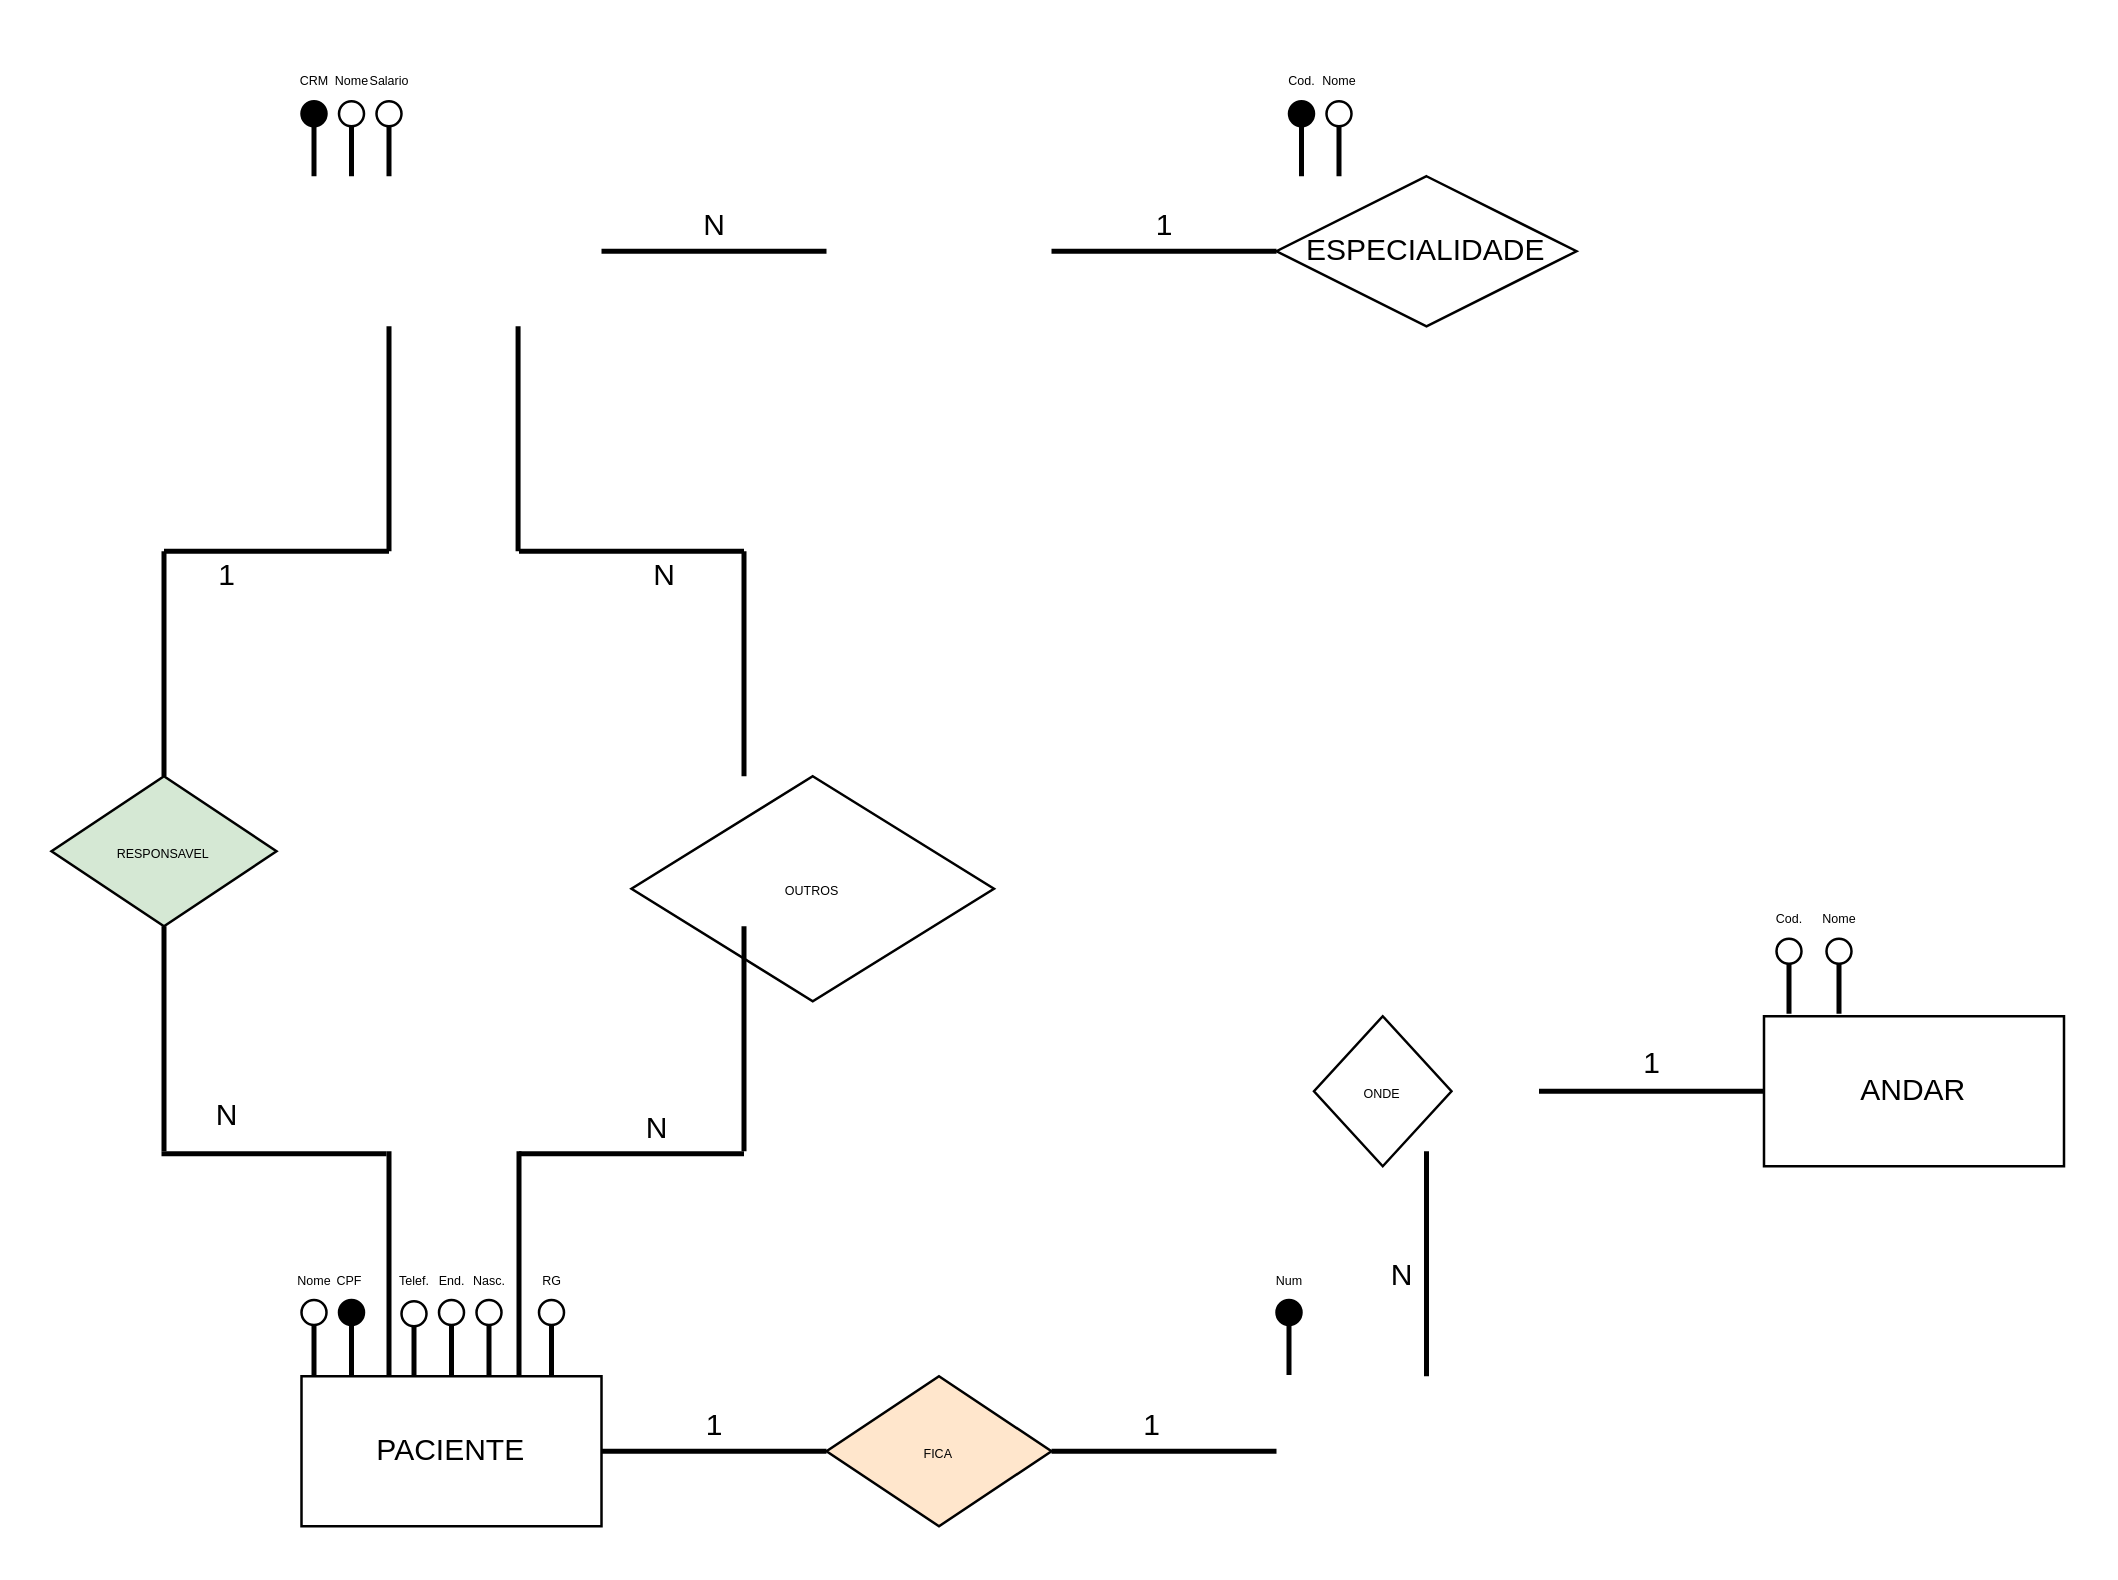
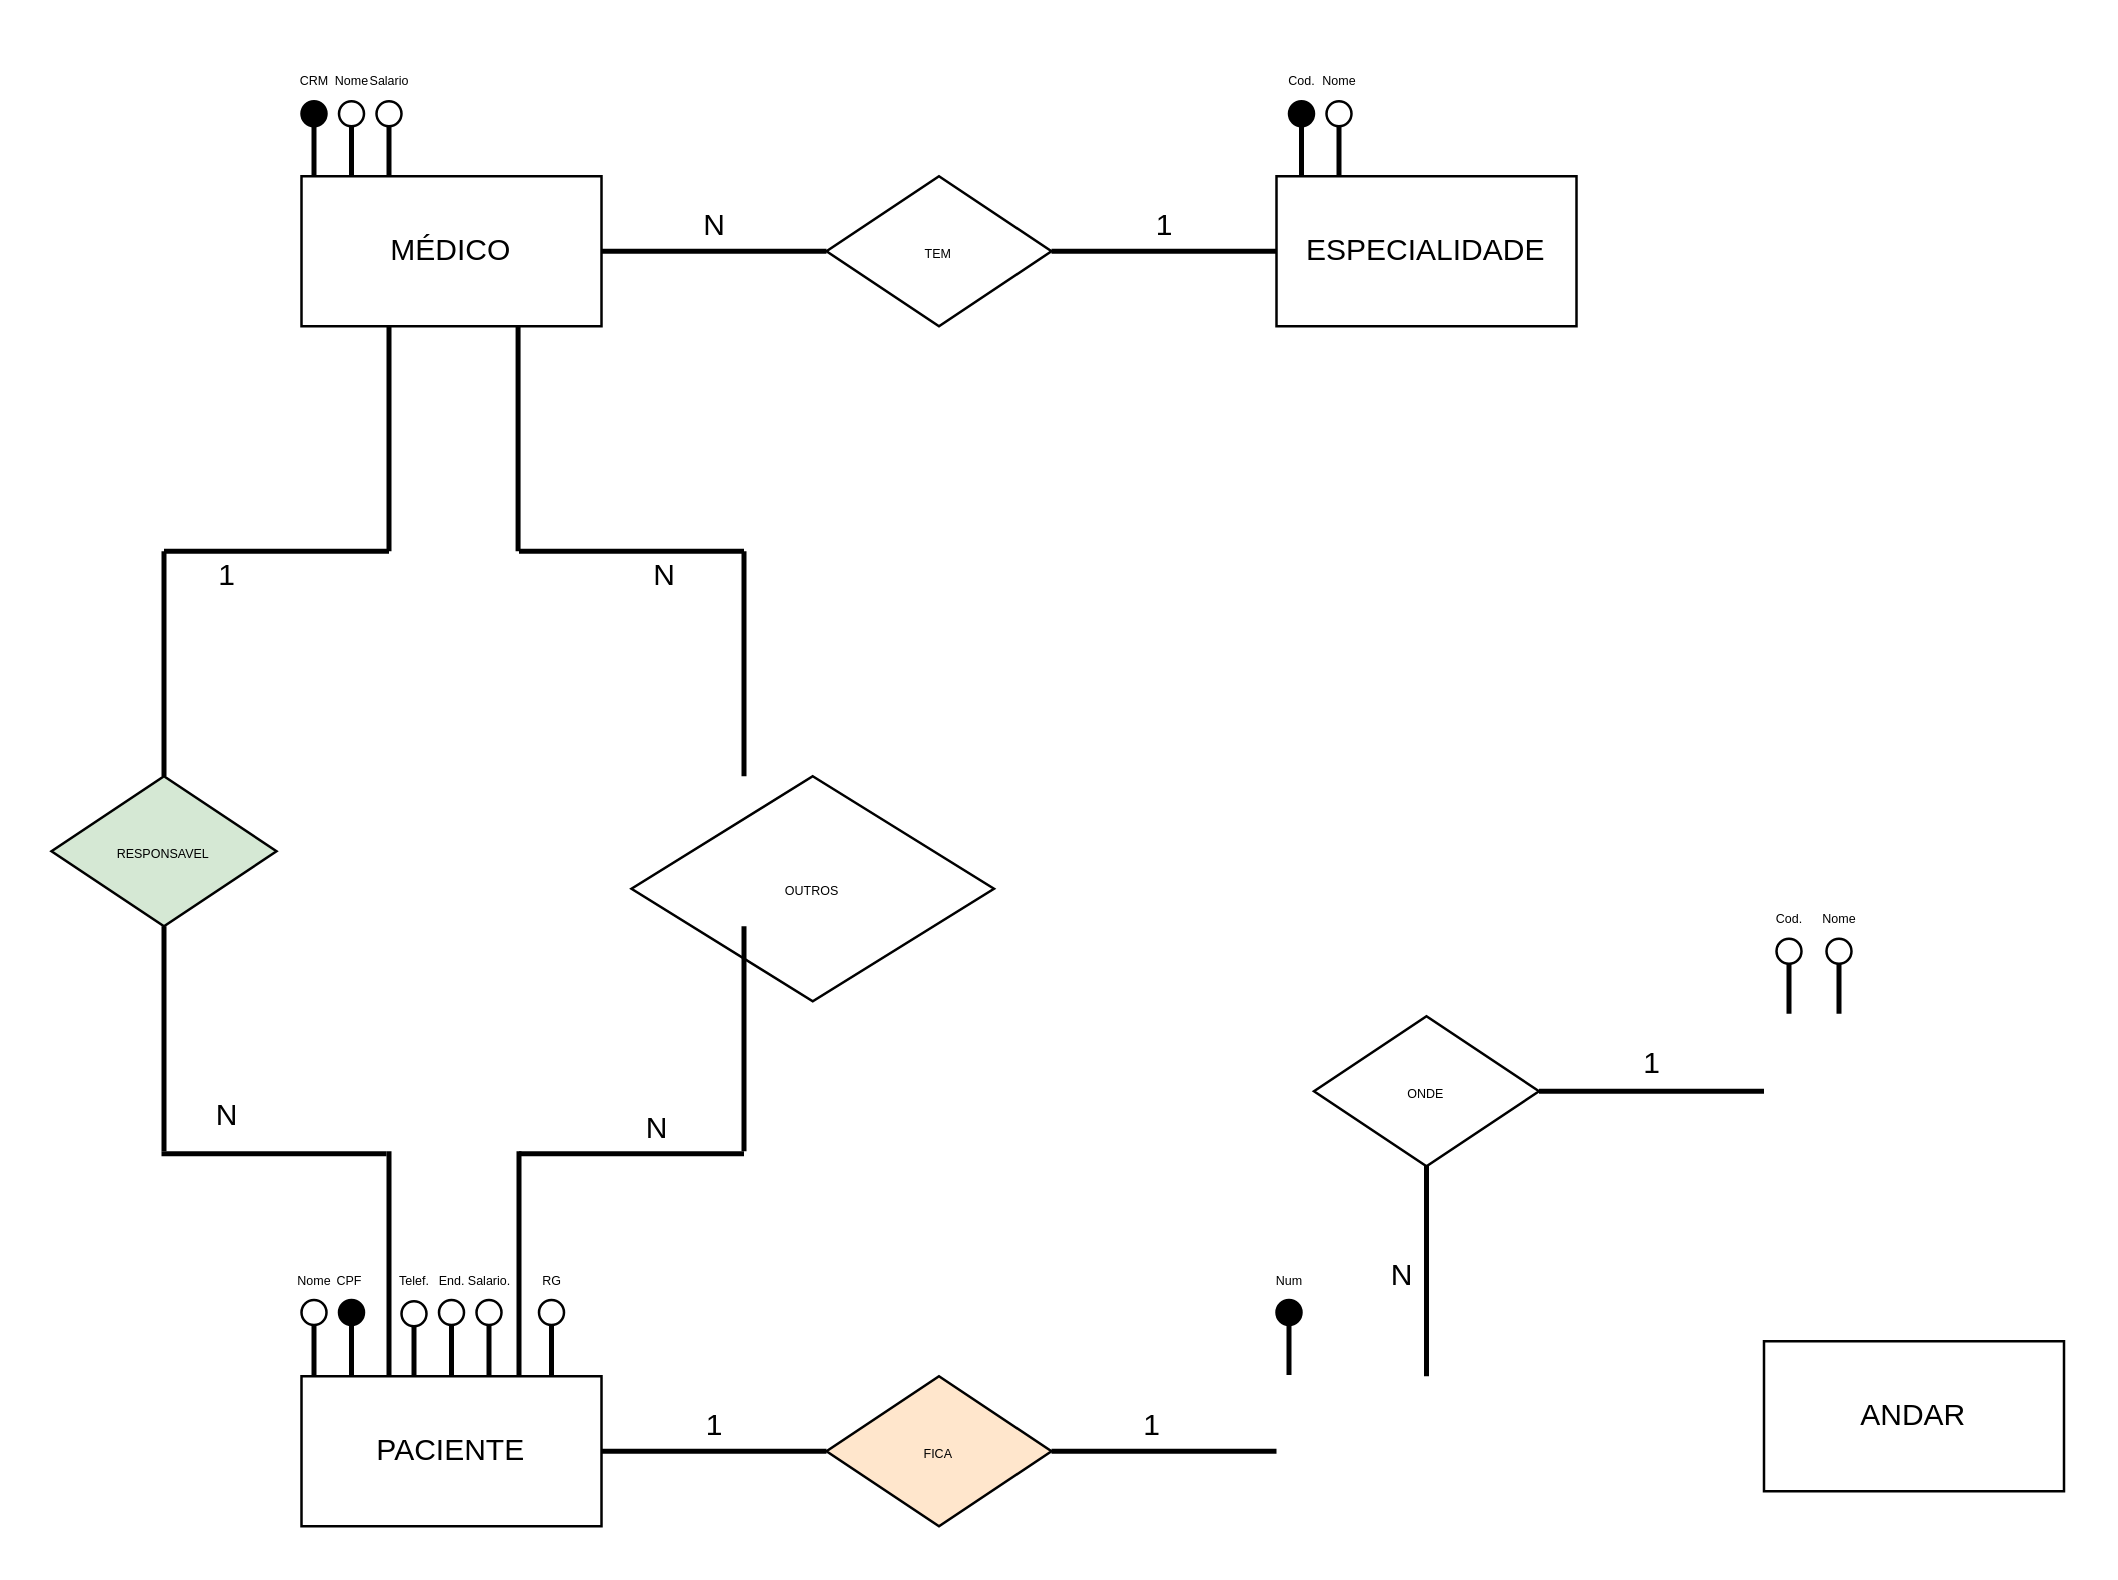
none -> (451, 251)
none -> (939, 251)
(1426, 251) -> (1426, 251)
(1383, 1091) -> (1426, 1091)
(1914, 1091) -> (1914, 1416)
(490, 1276) -> (490, 1276)
